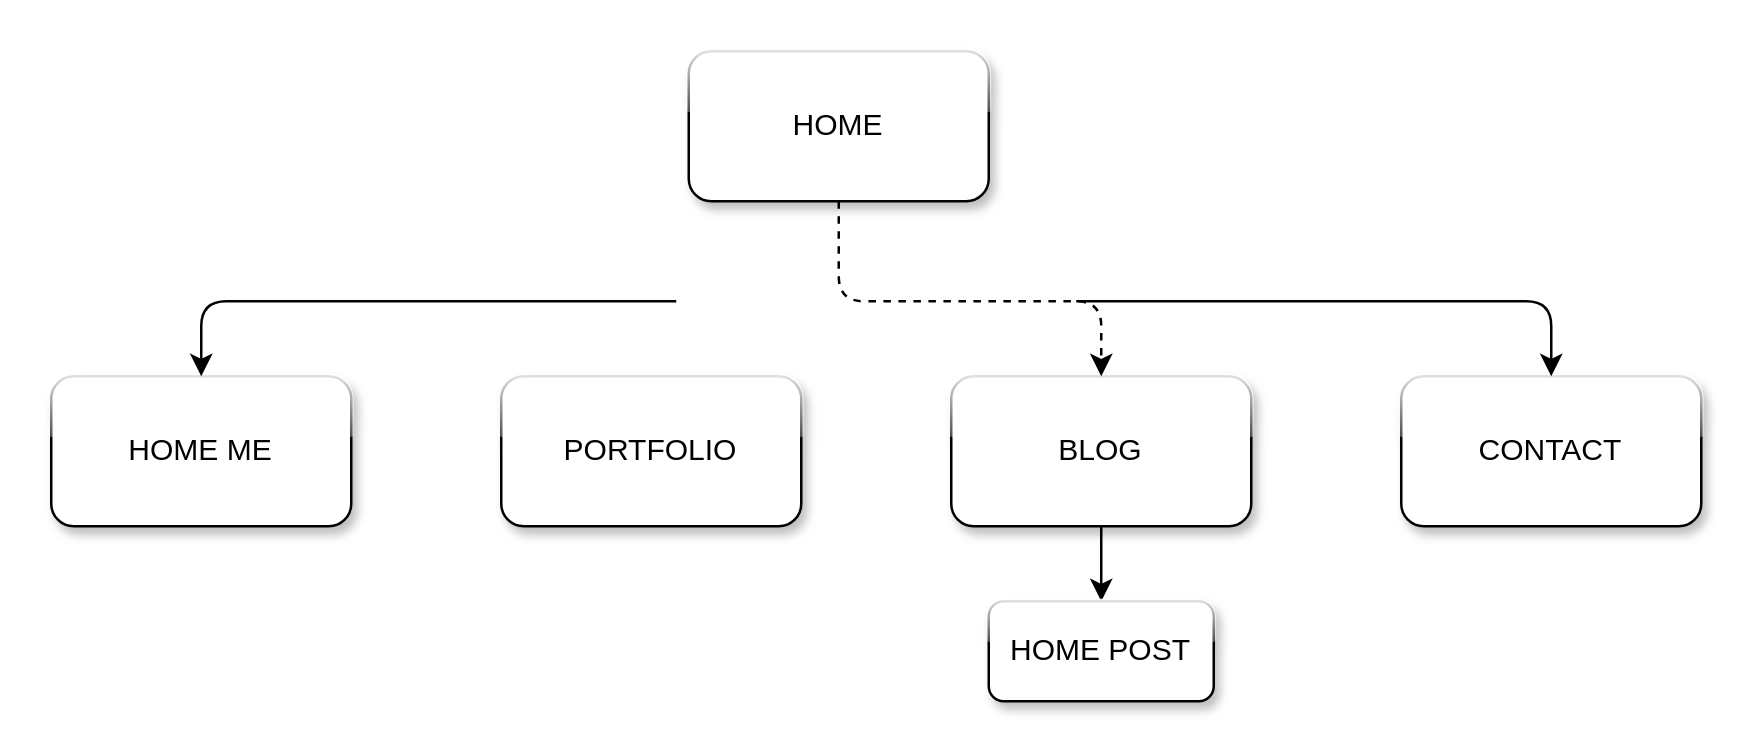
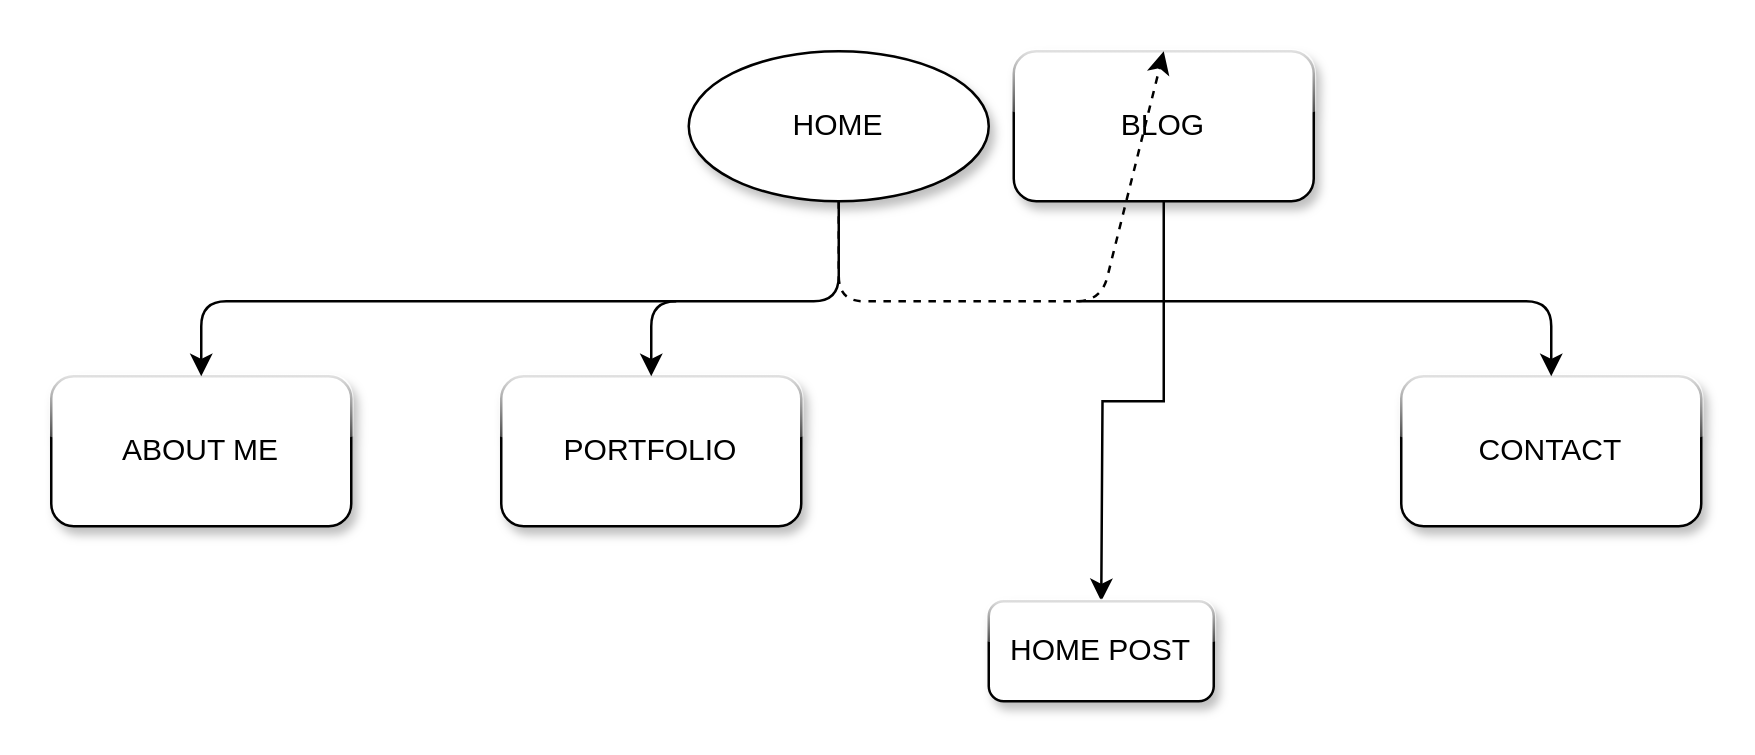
(839, 126) -> (839, 126)
none -> (759, 301)
(201, 451) -> (201, 451)
(1101, 451) -> (1164, 126)
